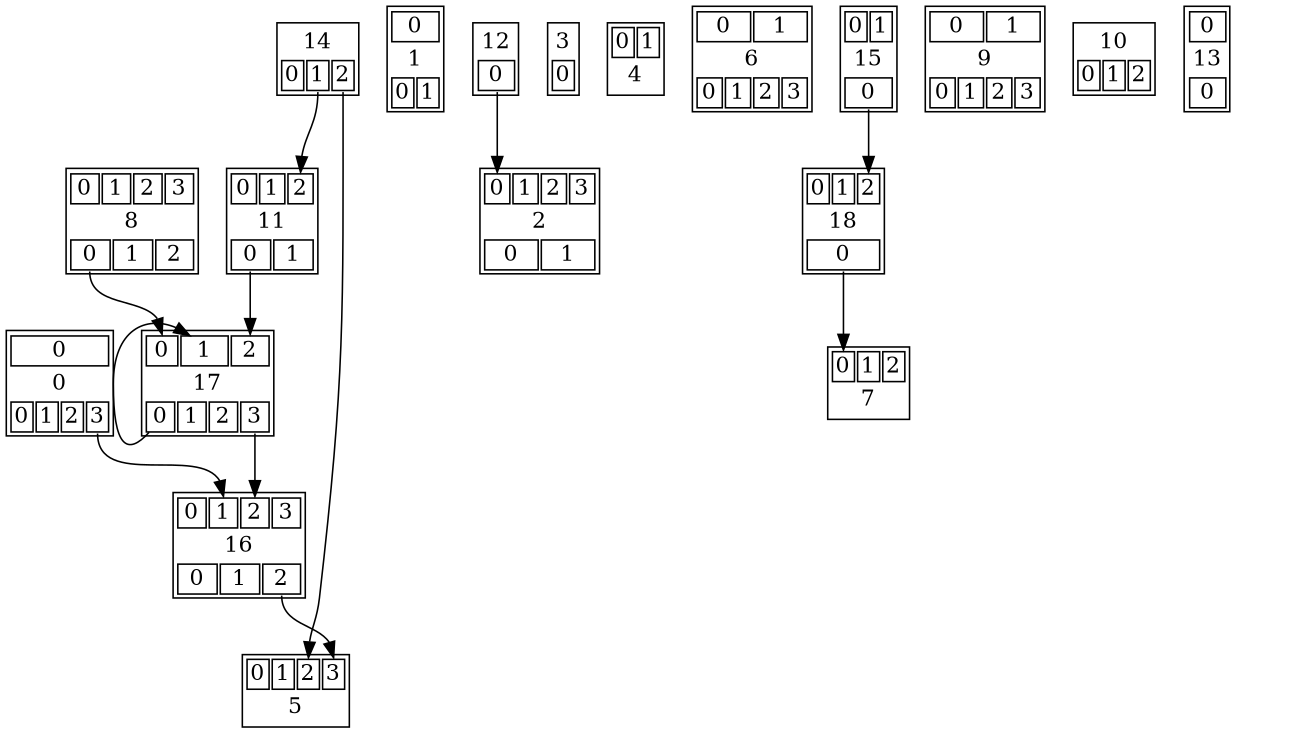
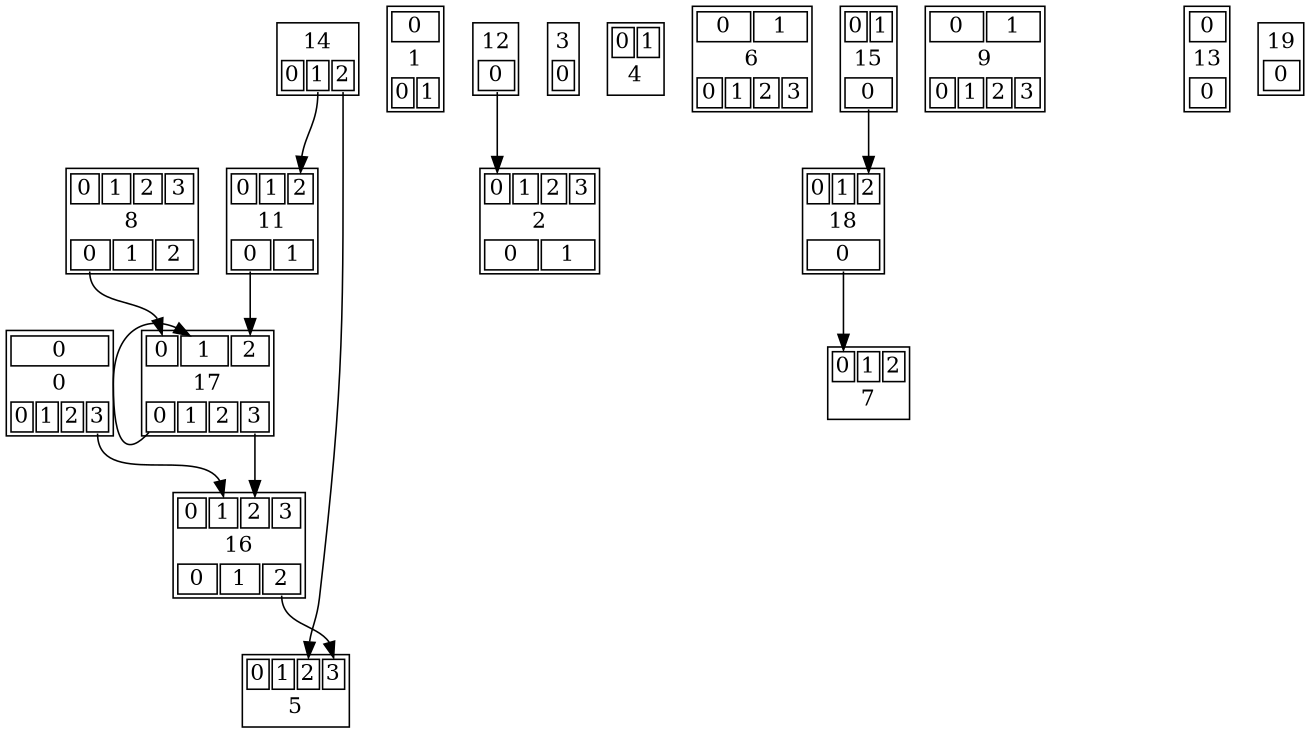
(1114, 59) -> none
none -> (1281, 59)
